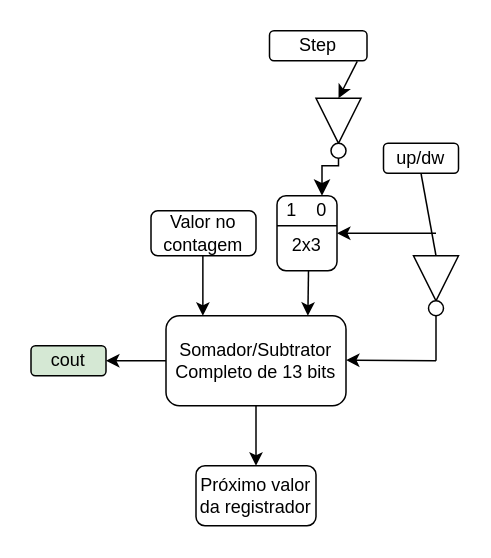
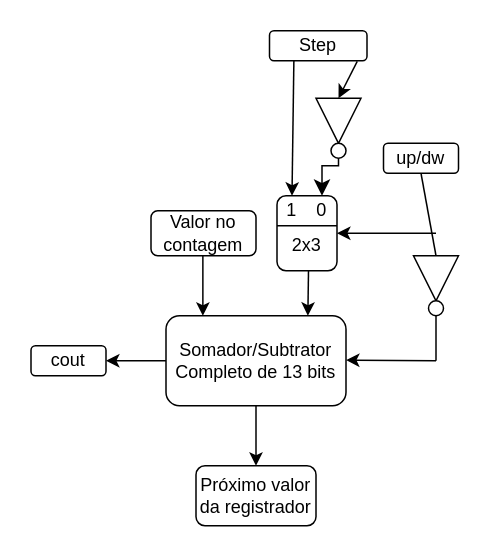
none -> (293, 123)
(68, 361) -> (68, 361)
